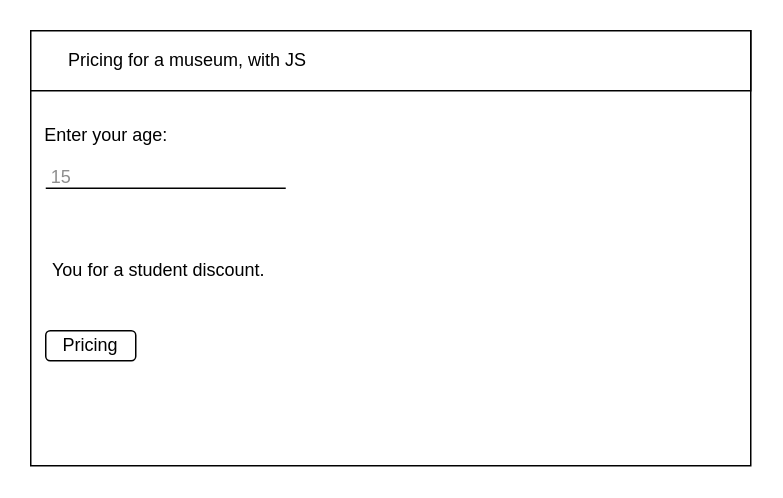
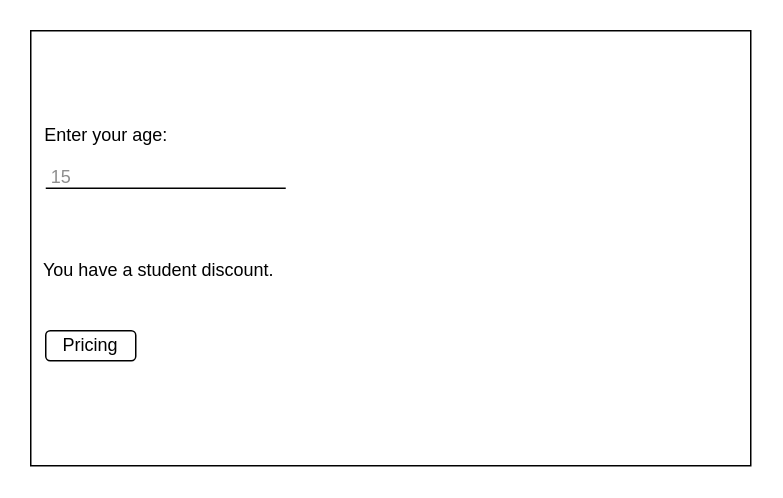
(391, 61) -> none
(159, 271) -> (159, 271)
